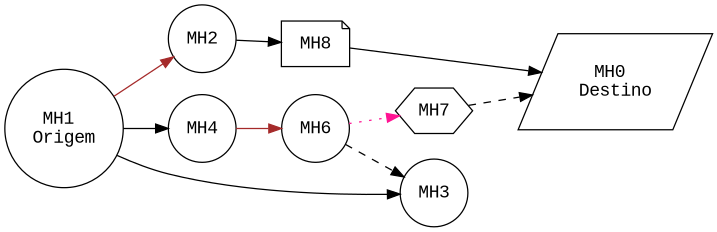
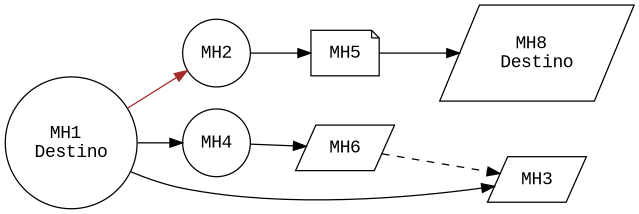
(316, 44) -> (345, 53)
(615, 82) -> (537, 53)
(434, 111) -> none
(64, 128) -> (71, 143)
(252, 128) -> (272, 145)
(316, 128) -> (345, 148)
(434, 193) -> (537, 179)
